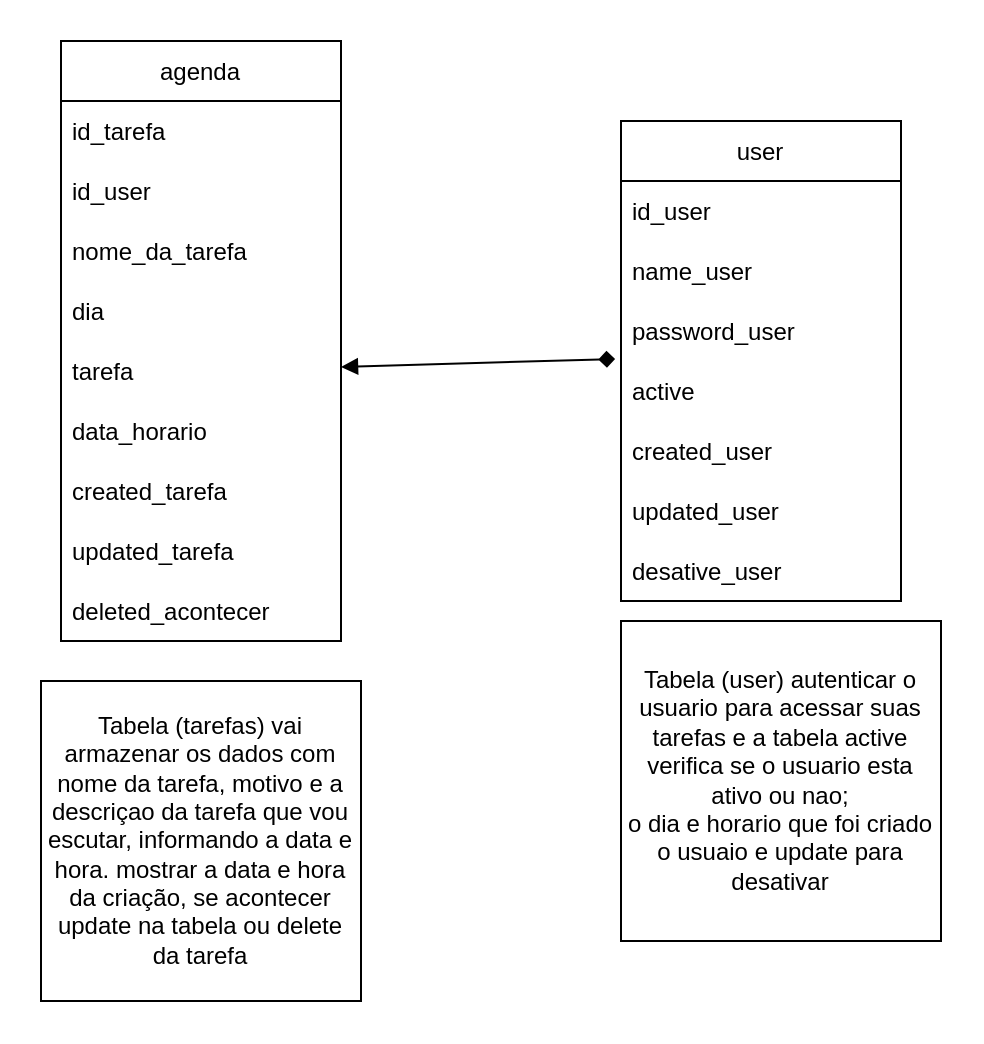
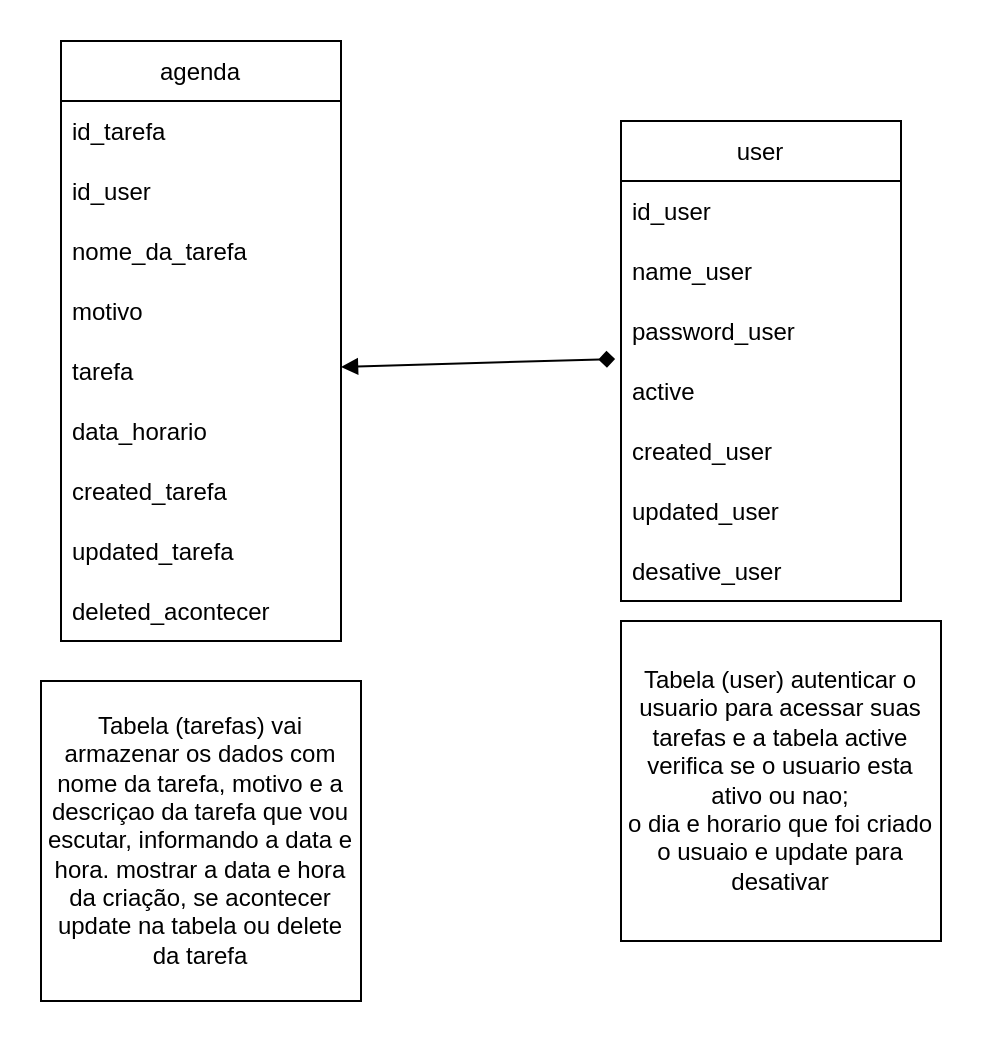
(89, 312) -> (109, 312)
